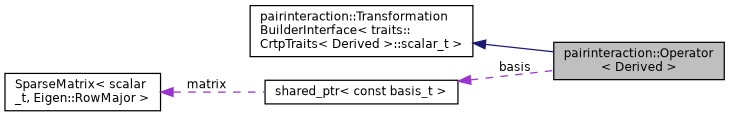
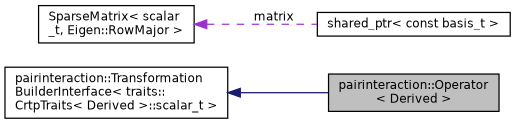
(512, 75) -> none
